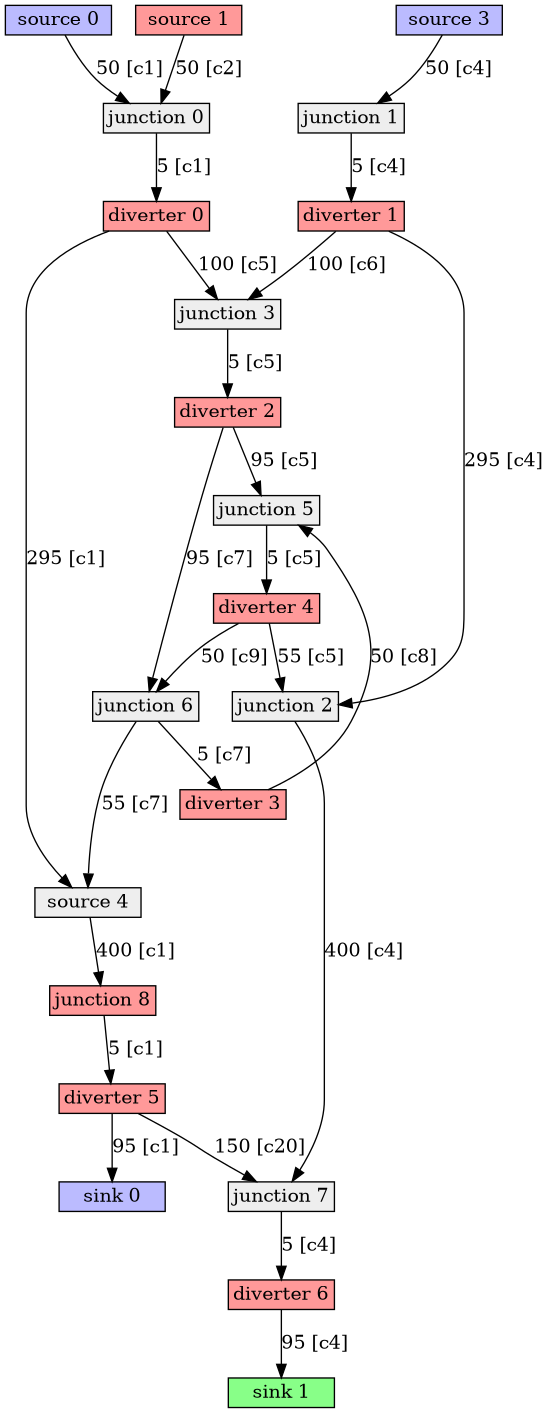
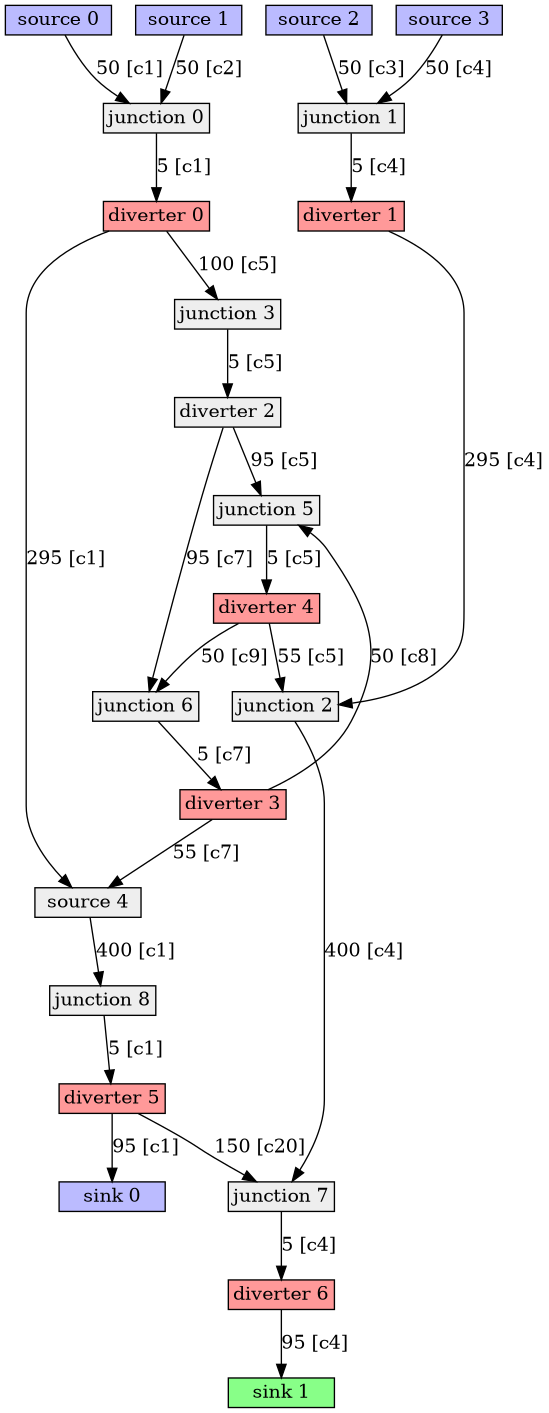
(189, 20) -> (189, 20)
none -> (319, 20)
(299, 263) -> none
(228, 412) -> (228, 412)
(100, 794) -> (166, 850)
(103, 1001) -> (103, 1001)
